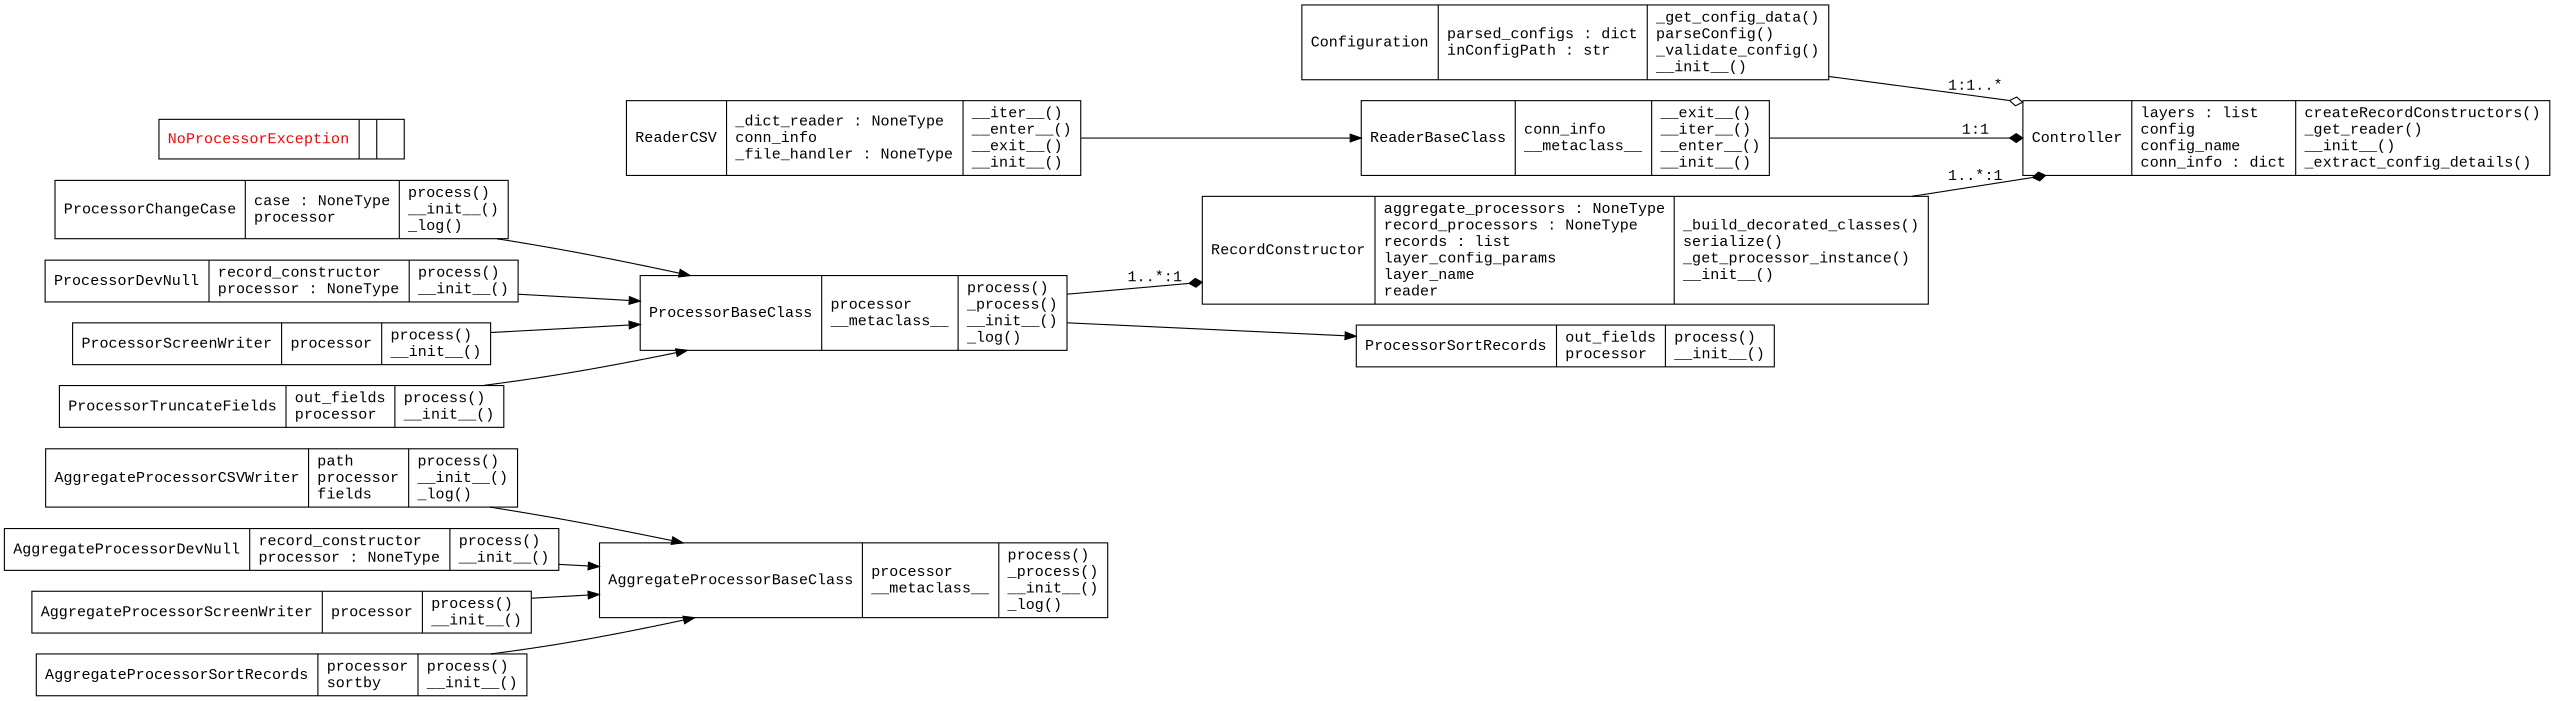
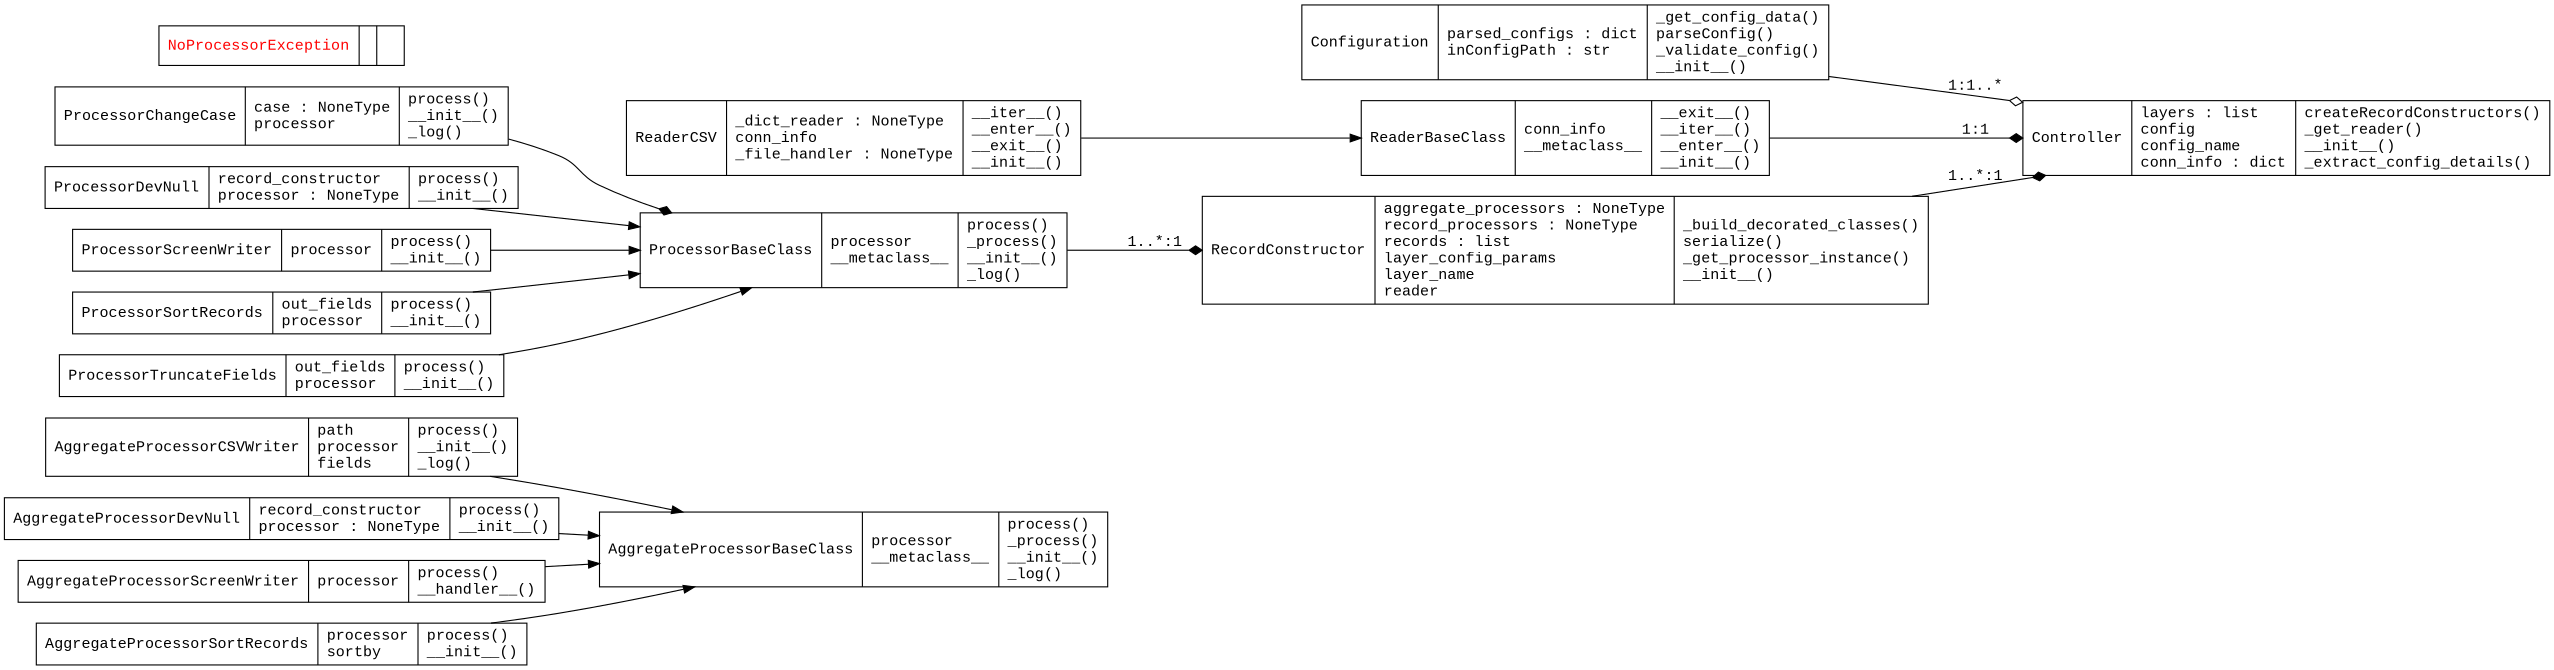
(588, 255) -> (583, 174)
(1206, 329) -> (551, 283)
(477, 620) -> (477, 589)
